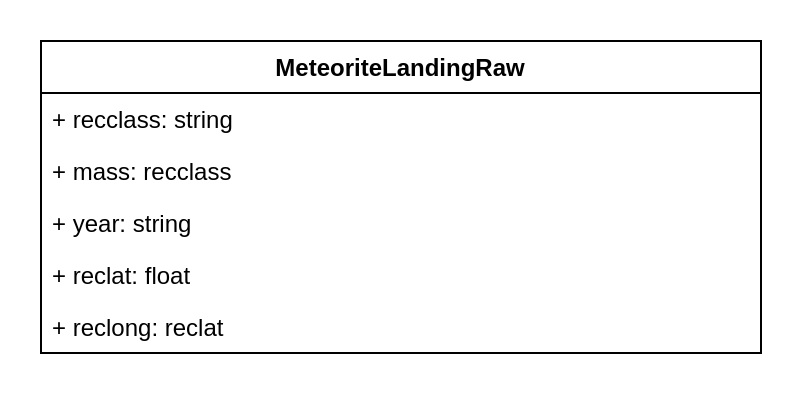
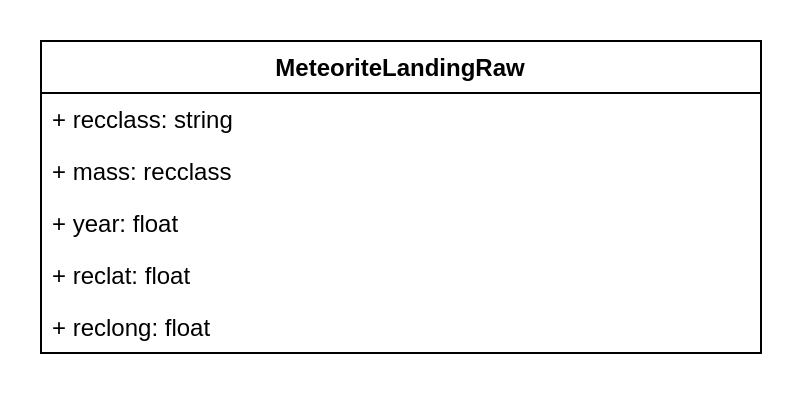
(135, 225) -> (128, 225)
(152, 329) -> (145, 329)
